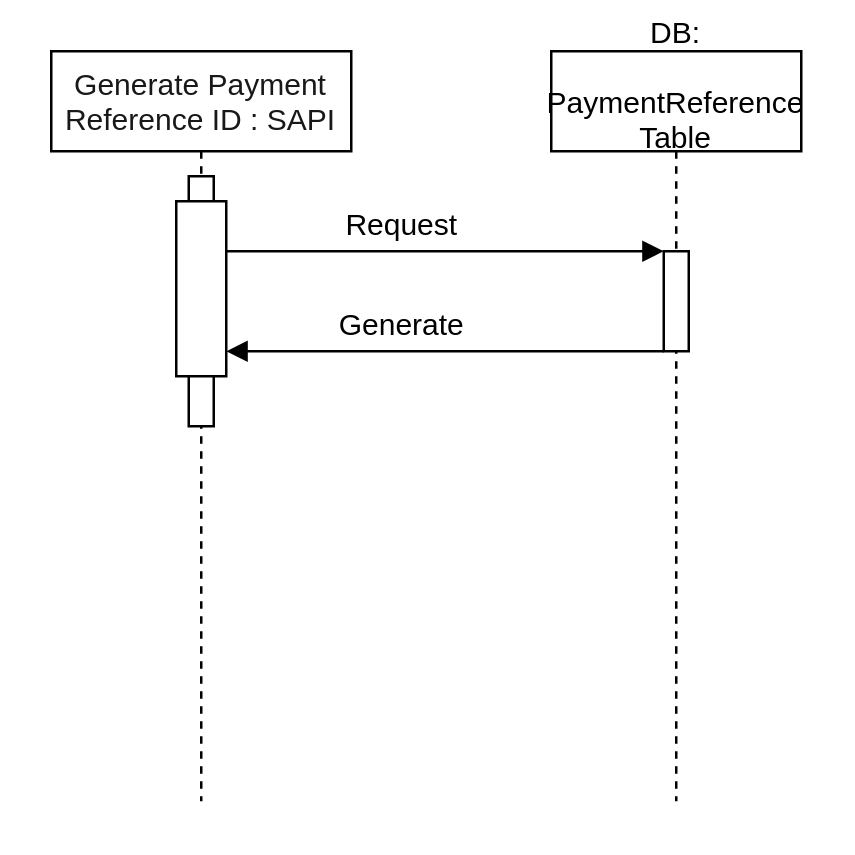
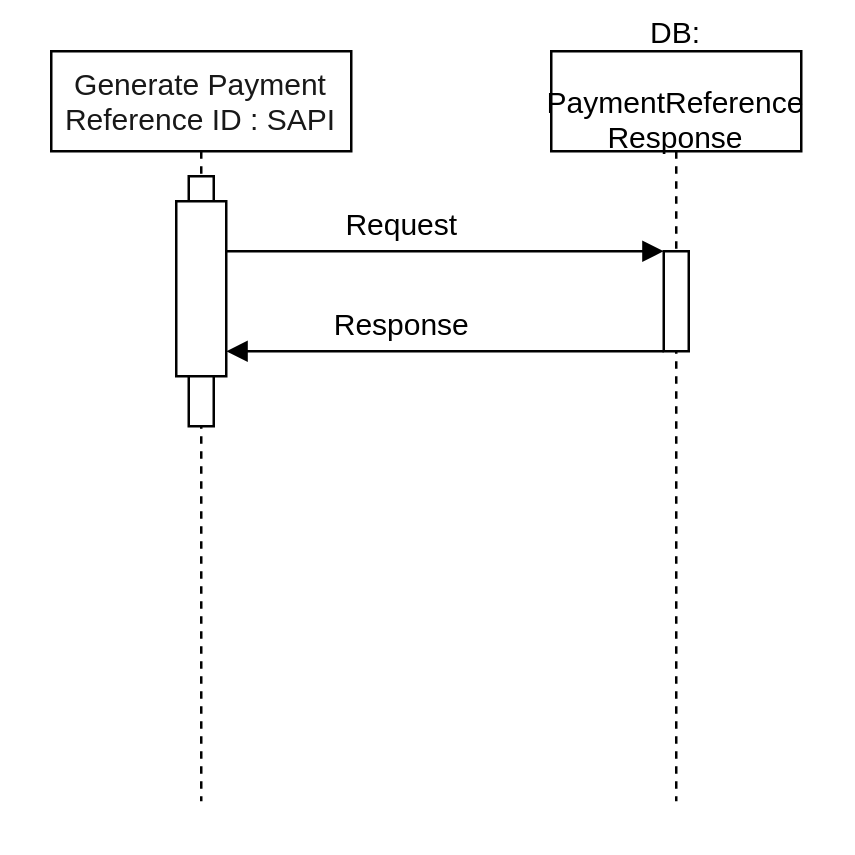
(675, 33) -> (675, 33)
(403, 326) -> (403, 326)
